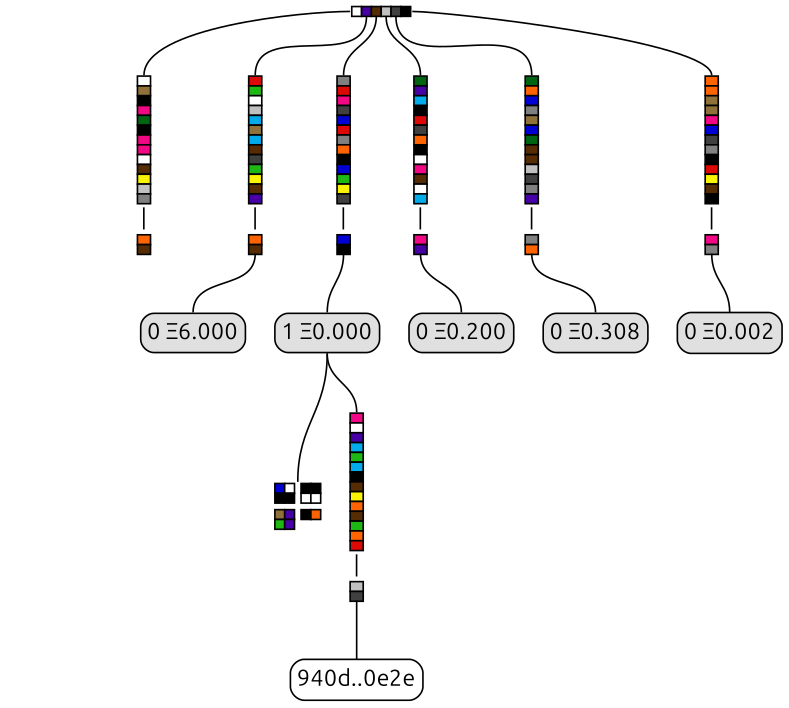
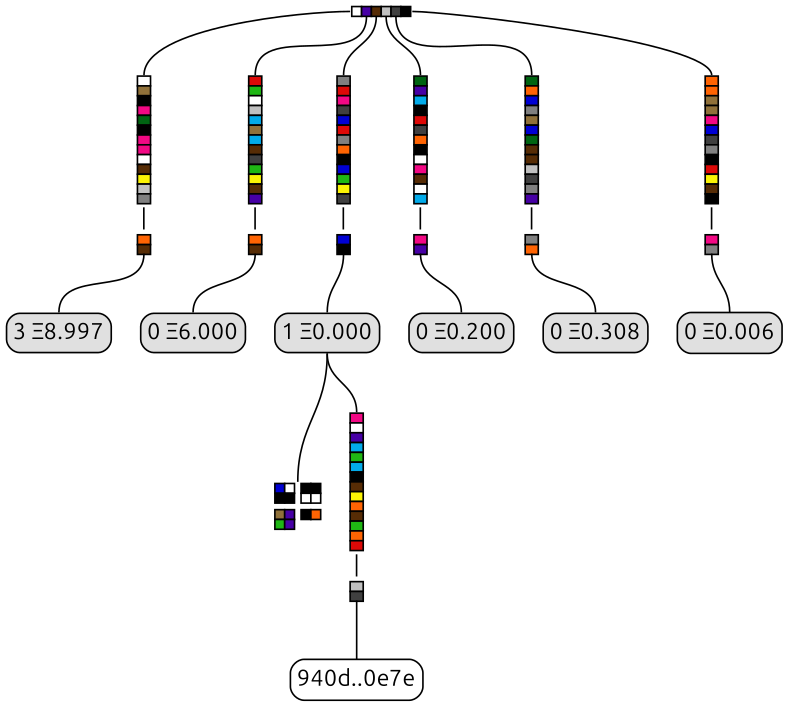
none -> (59, 333)
(730, 333) -> (730, 333)
(357, 680) -> (357, 680)
